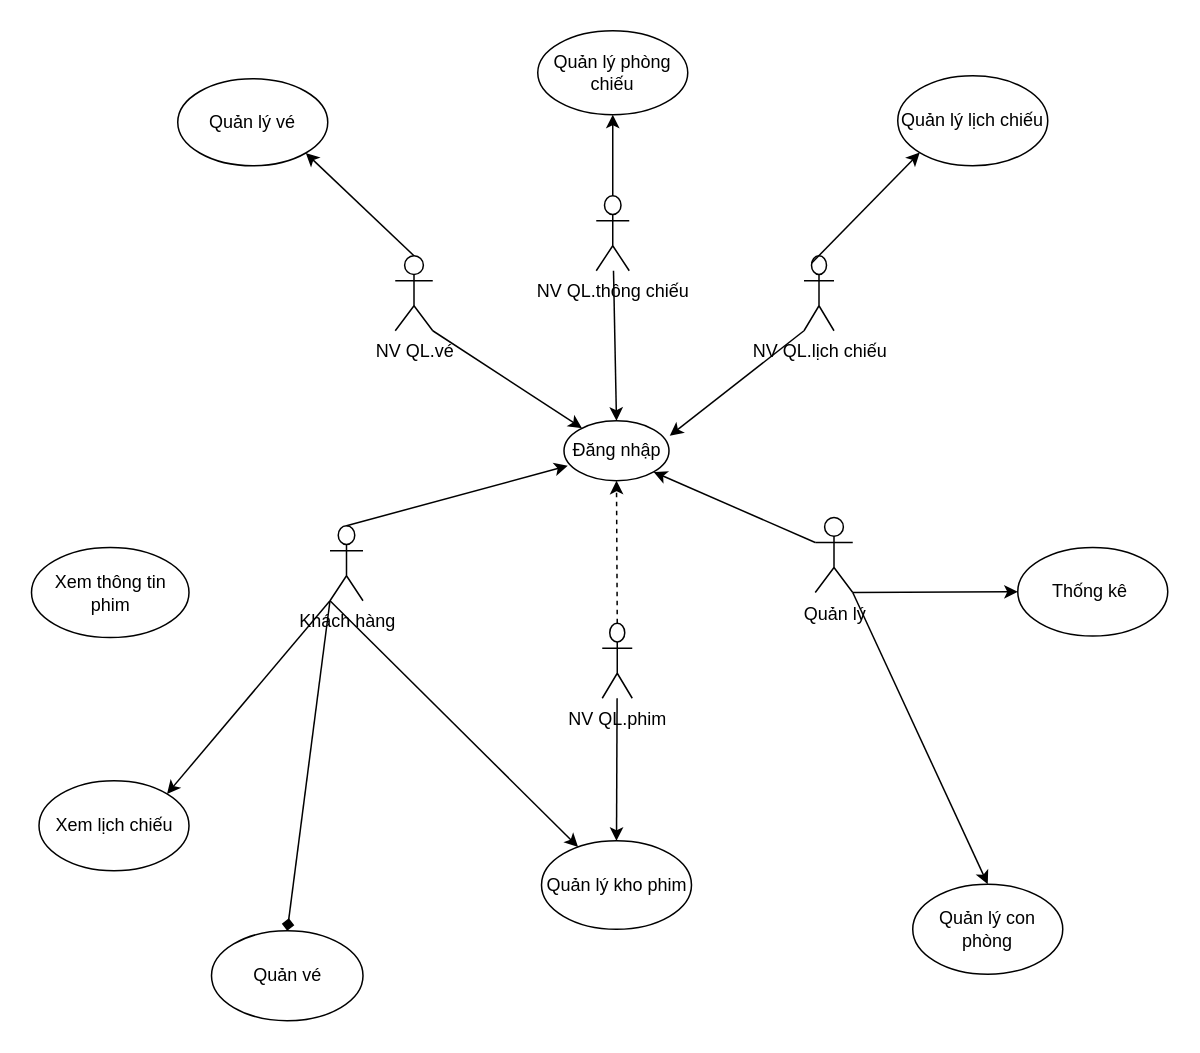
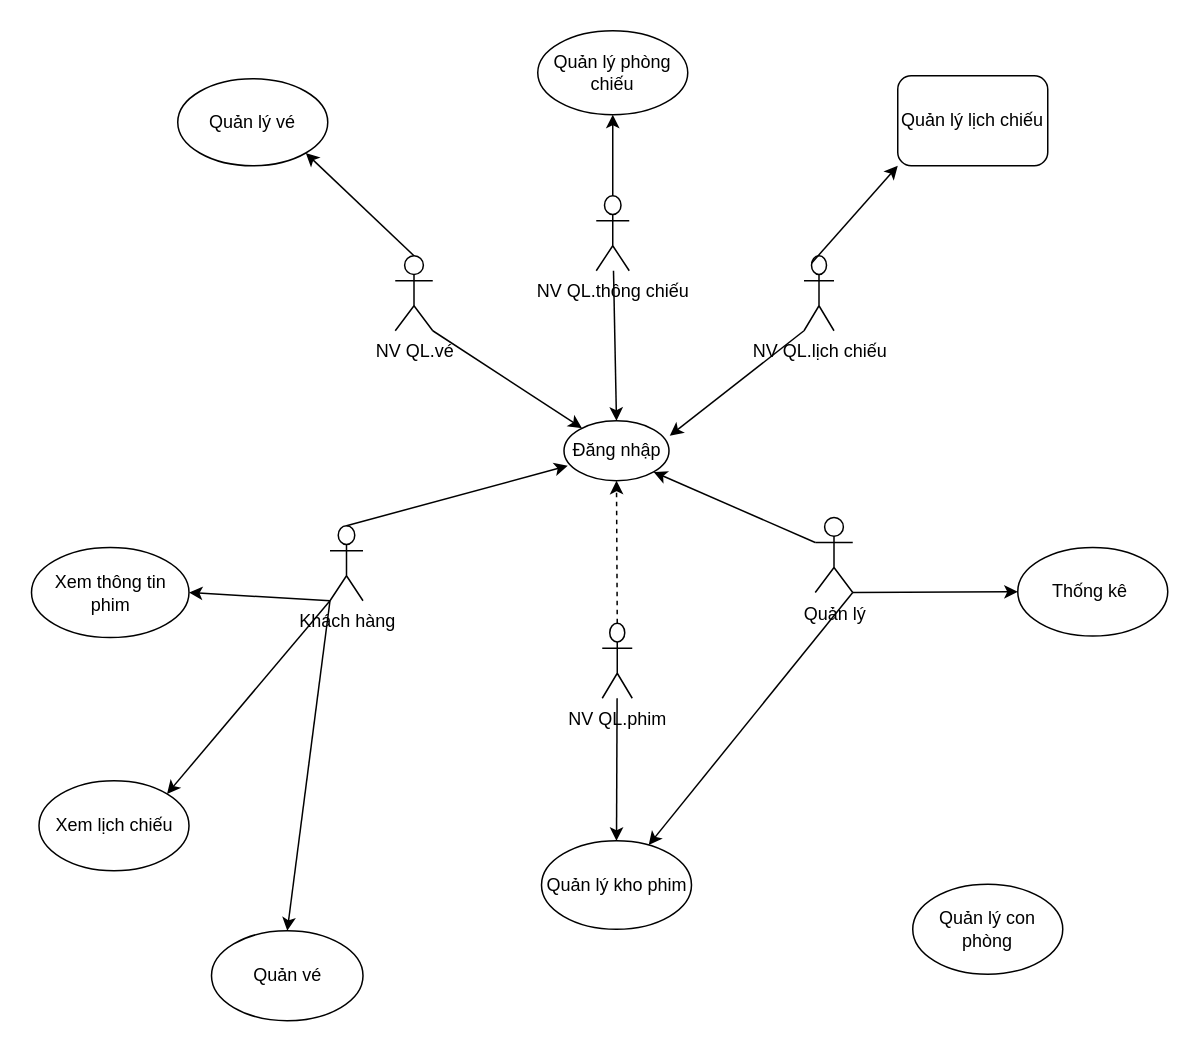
(973, 121) -> (973, 121)
(452, 722) -> (263, 597)
(918, 734) -> (753, 715)
(289, 918) -> (289, 919)
